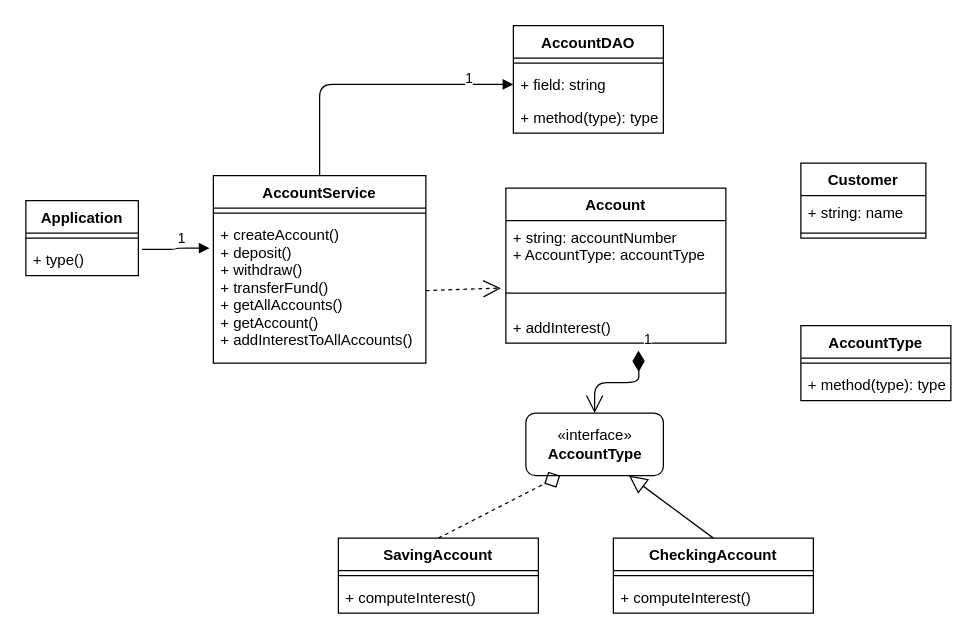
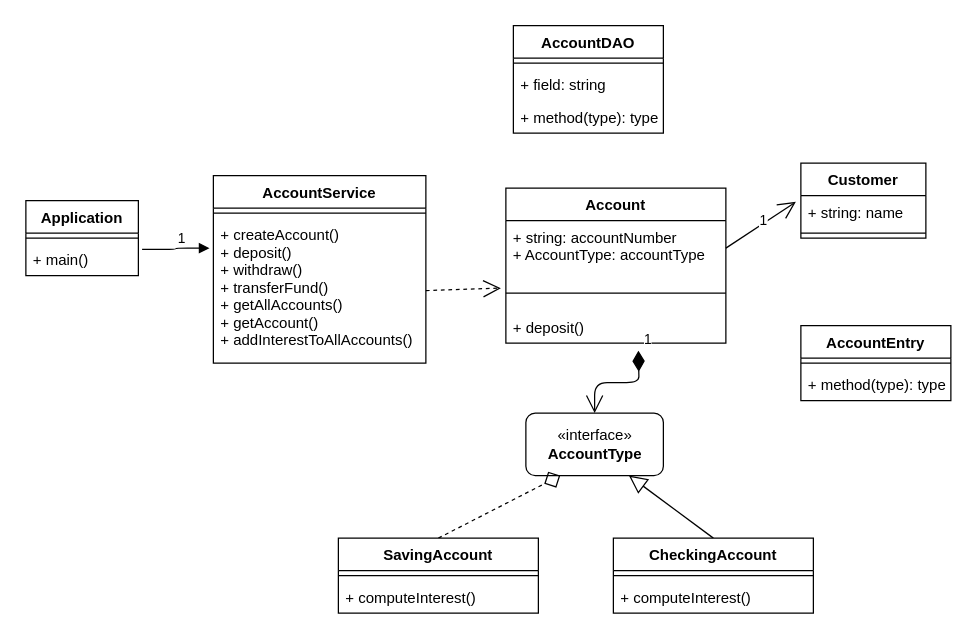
(371, 84) -> none
none -> (760, 225)
(64, 260) -> (62, 260)
(574, 328) -> (555, 328)
(875, 343) -> (875, 343)
